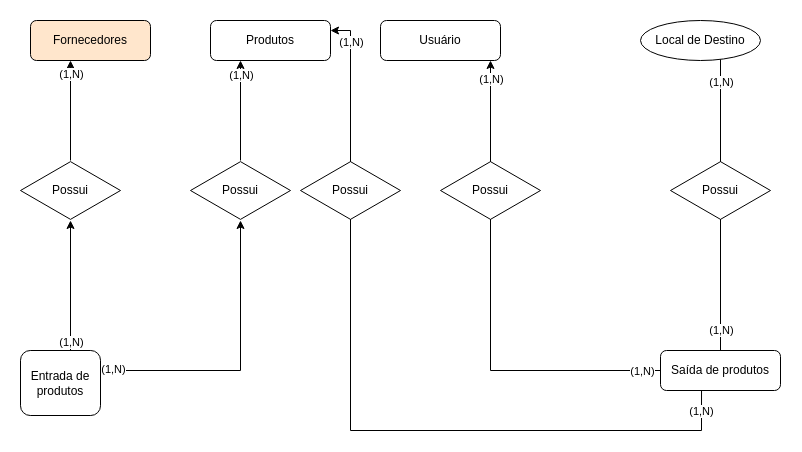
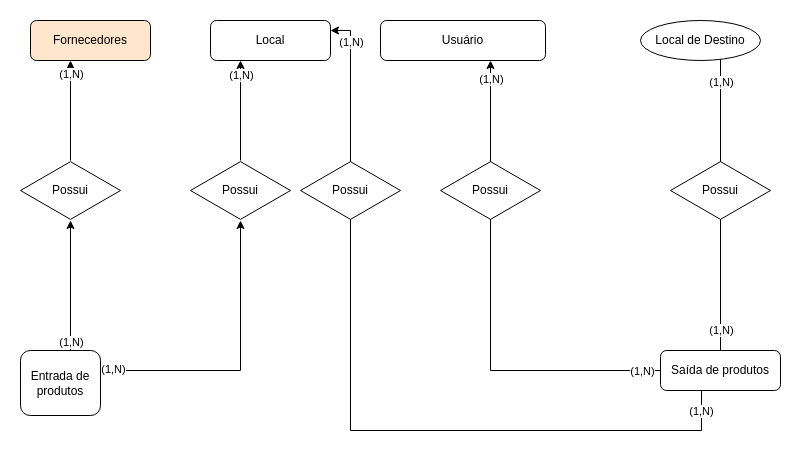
(271, 41) -> (271, 41)
(441, 41) -> (463, 41)
